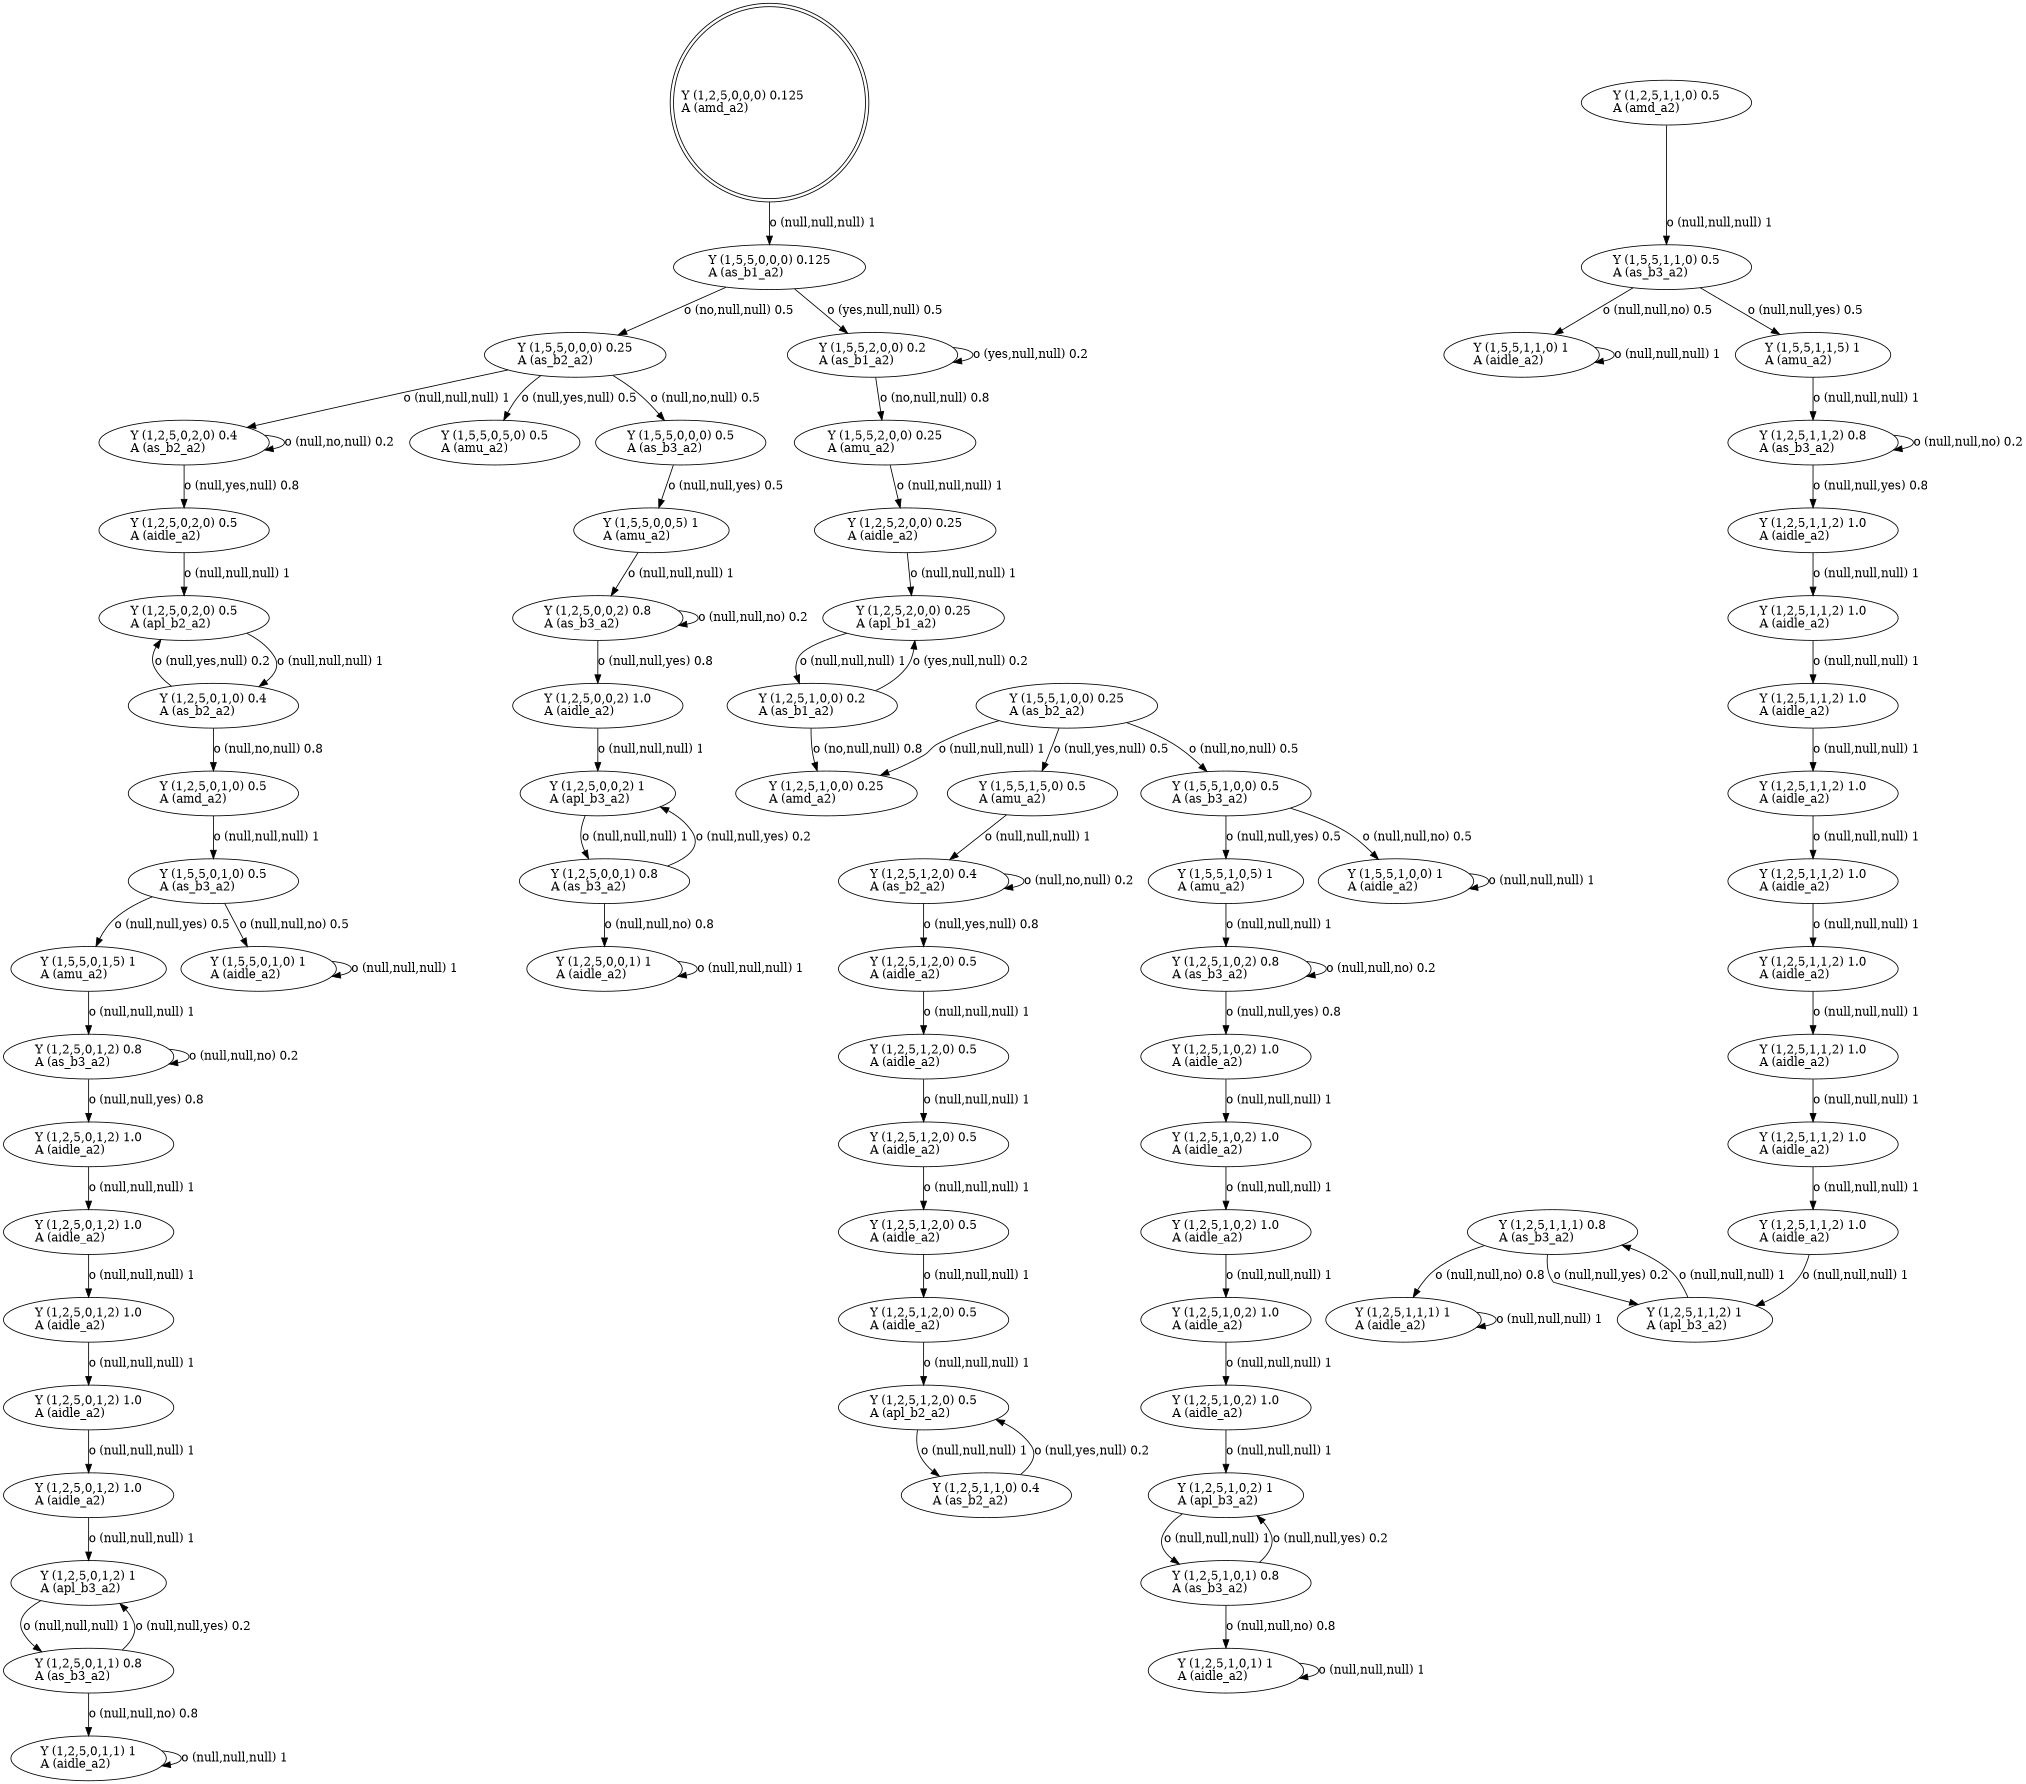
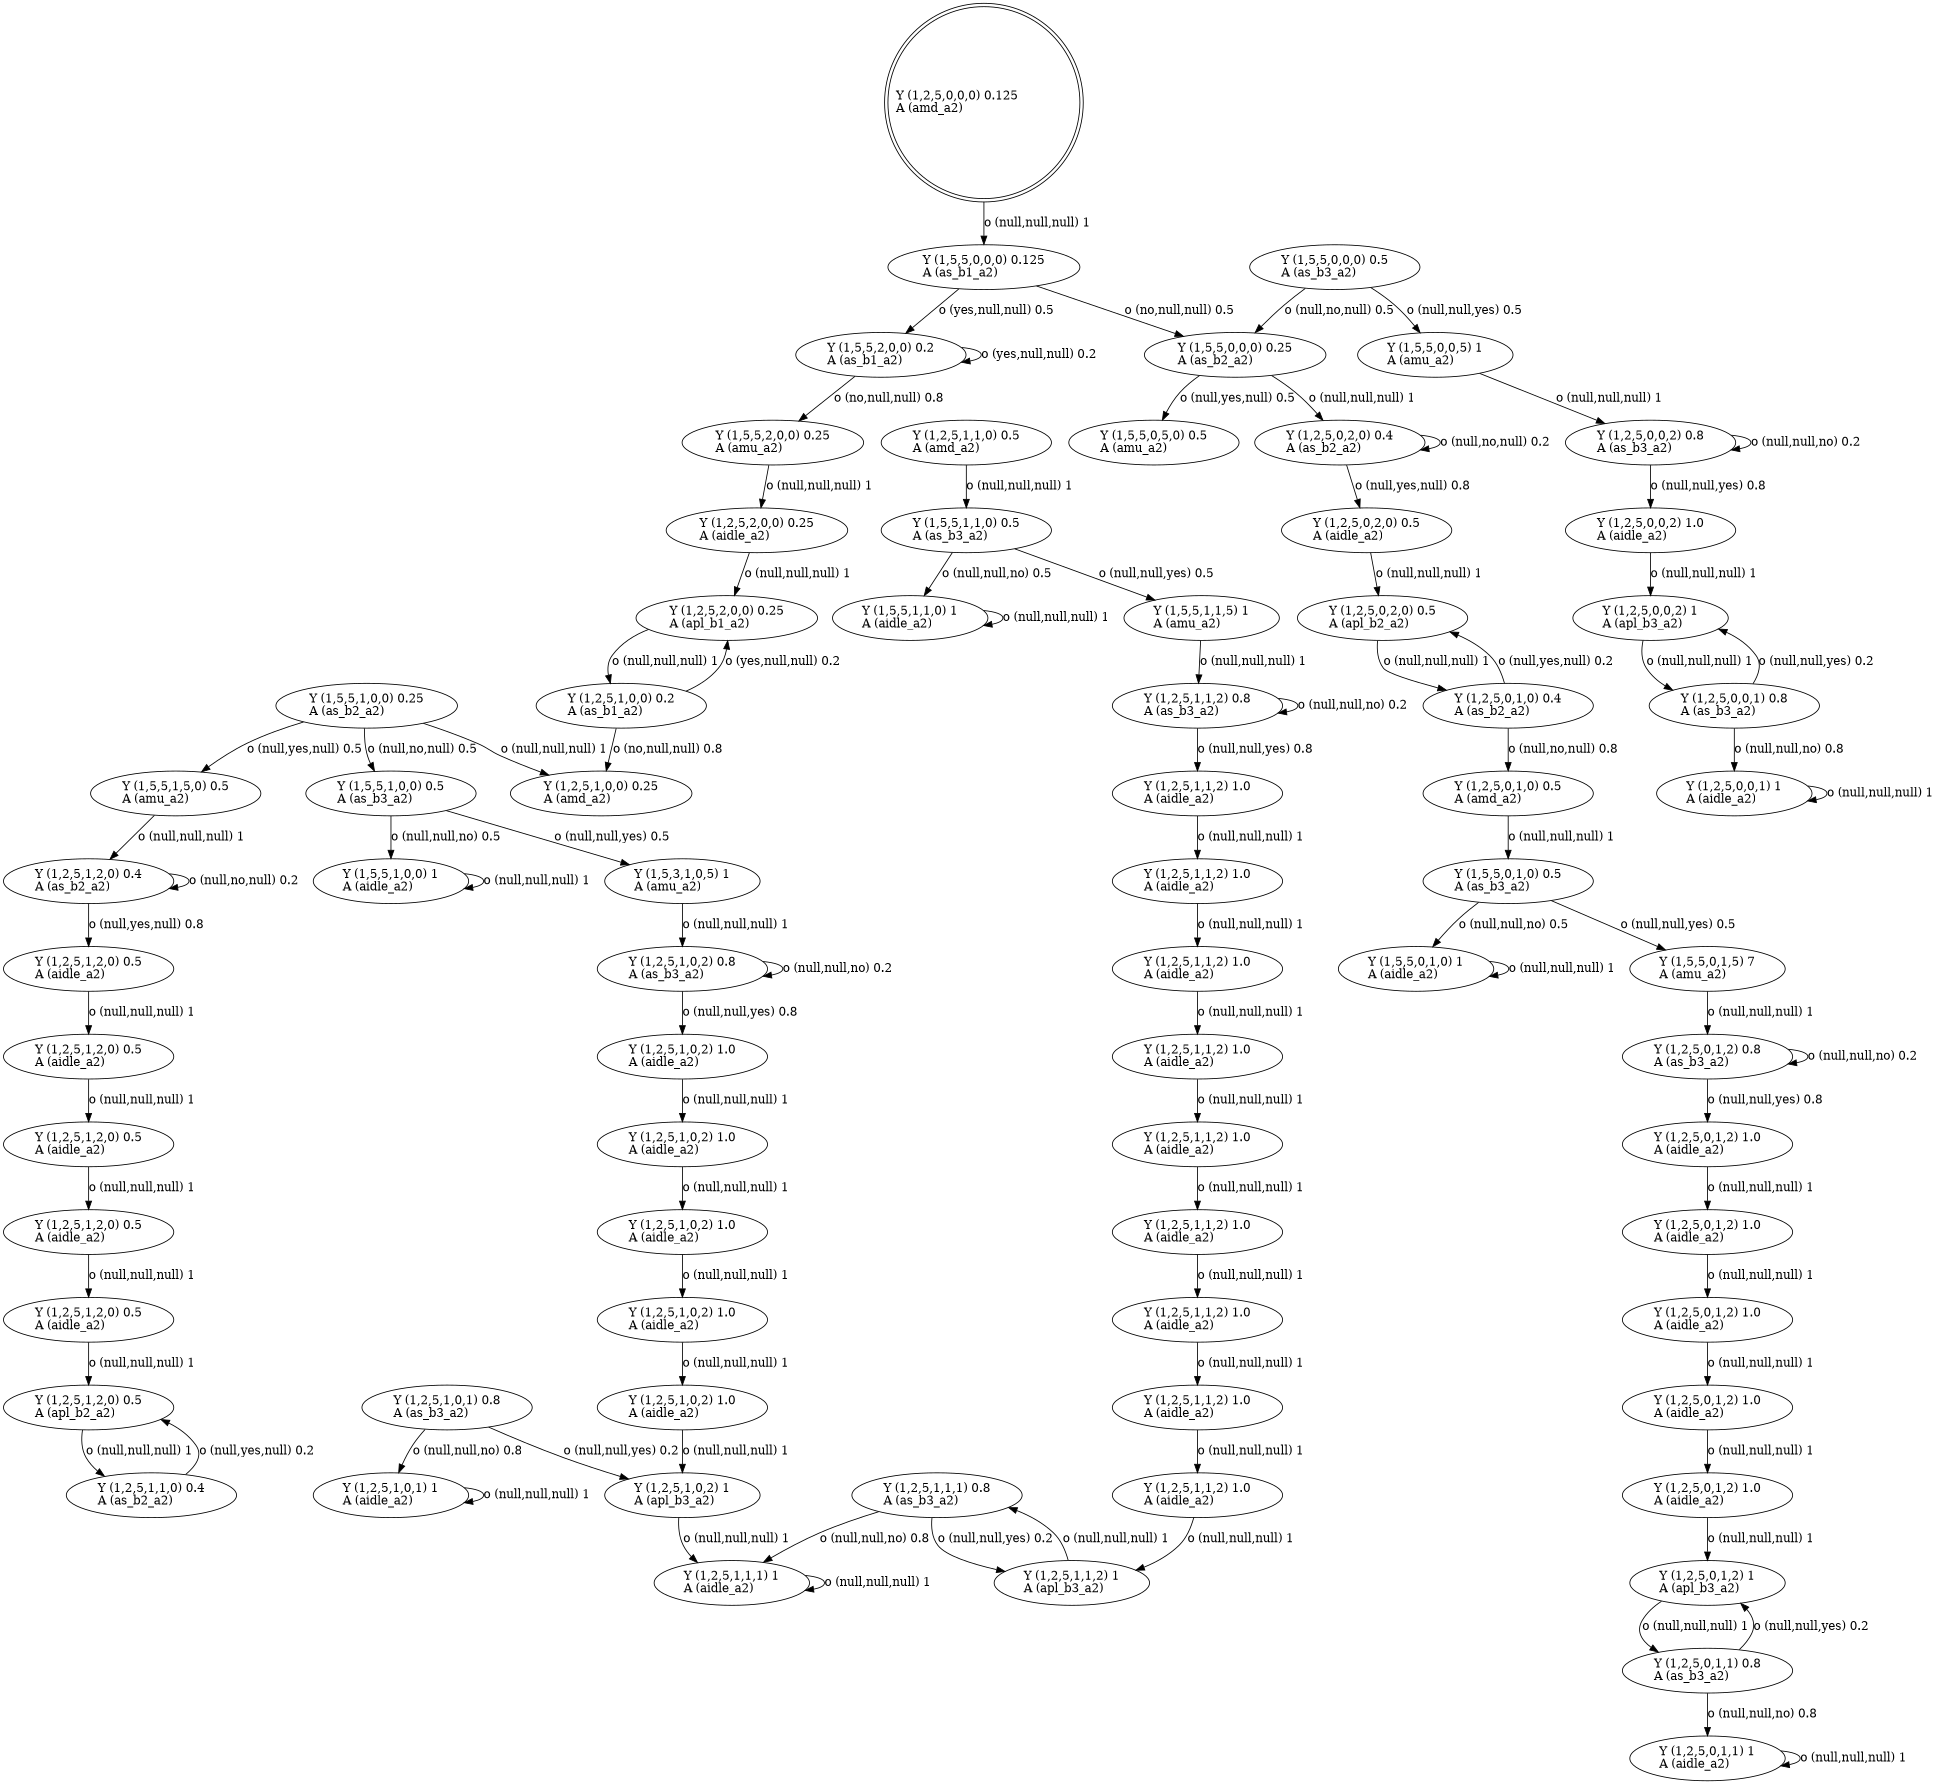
(638, 393) -> (1282, 307)
(1226, 881) -> (682, 881)
(89, 969) -> (1707, 969)
(1163, 1535) -> (681, 1539)
